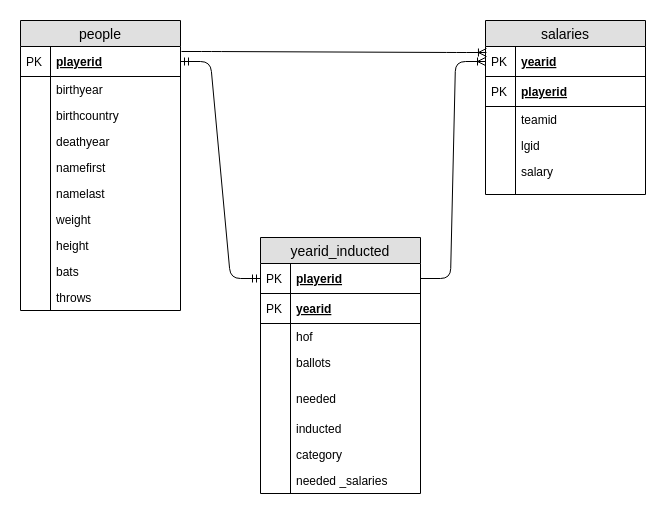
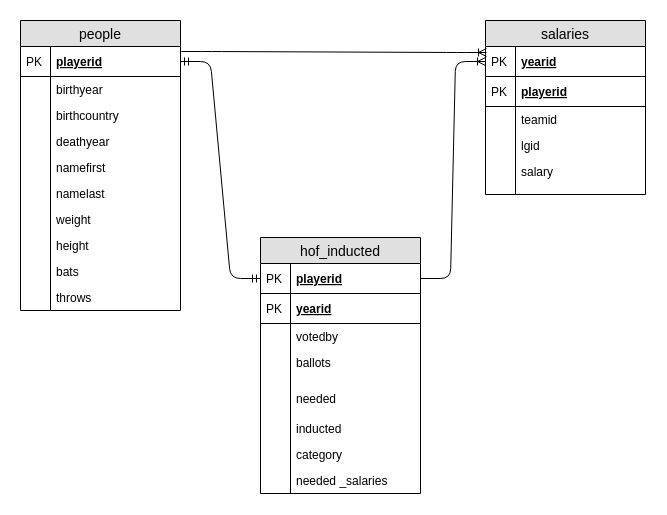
(340, 251) -> (340, 251)
(306, 337) -> (320, 337)
